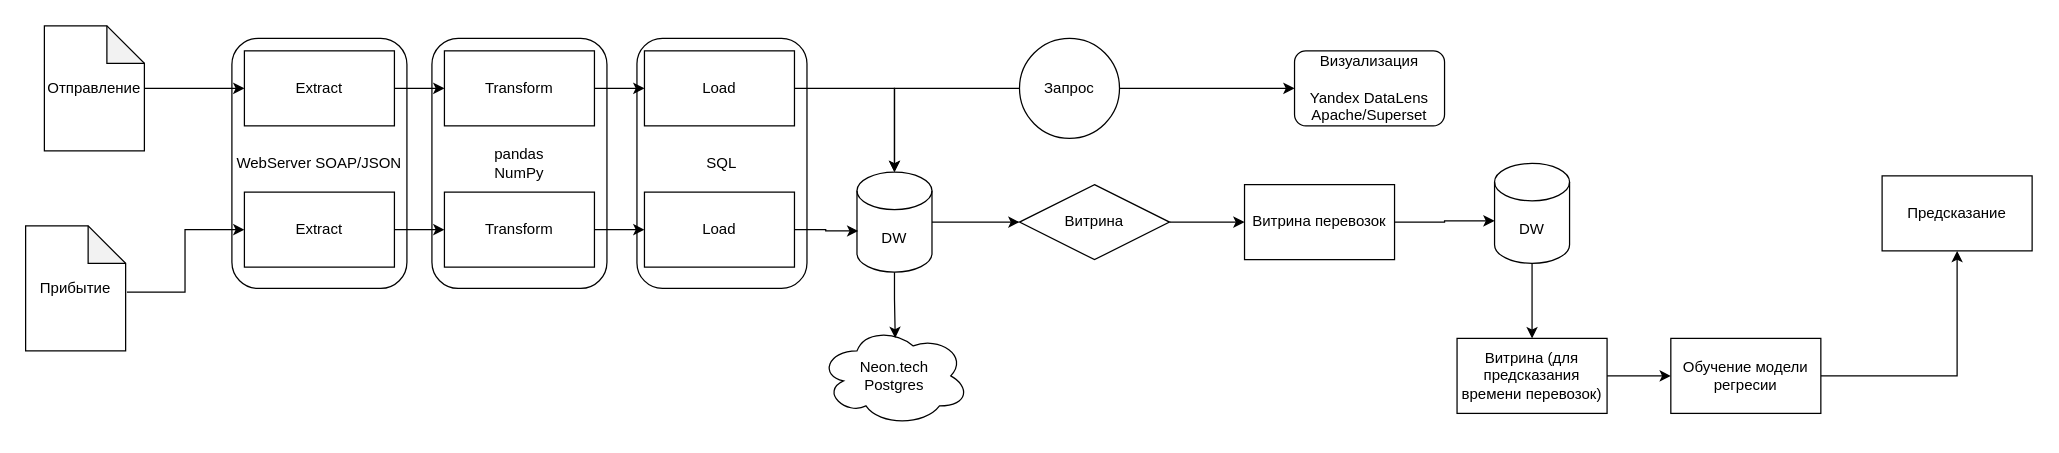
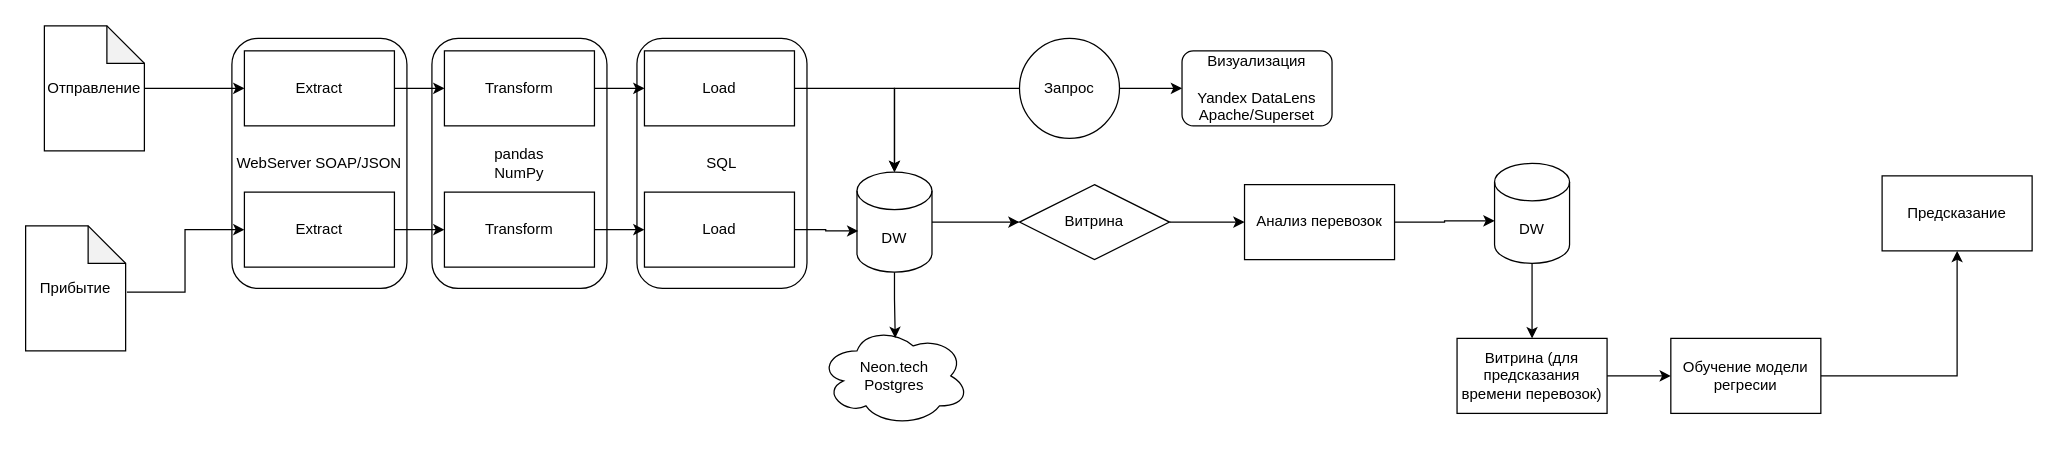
(1369, 88) -> (1257, 88)
(1319, 222) -> (1319, 222)
